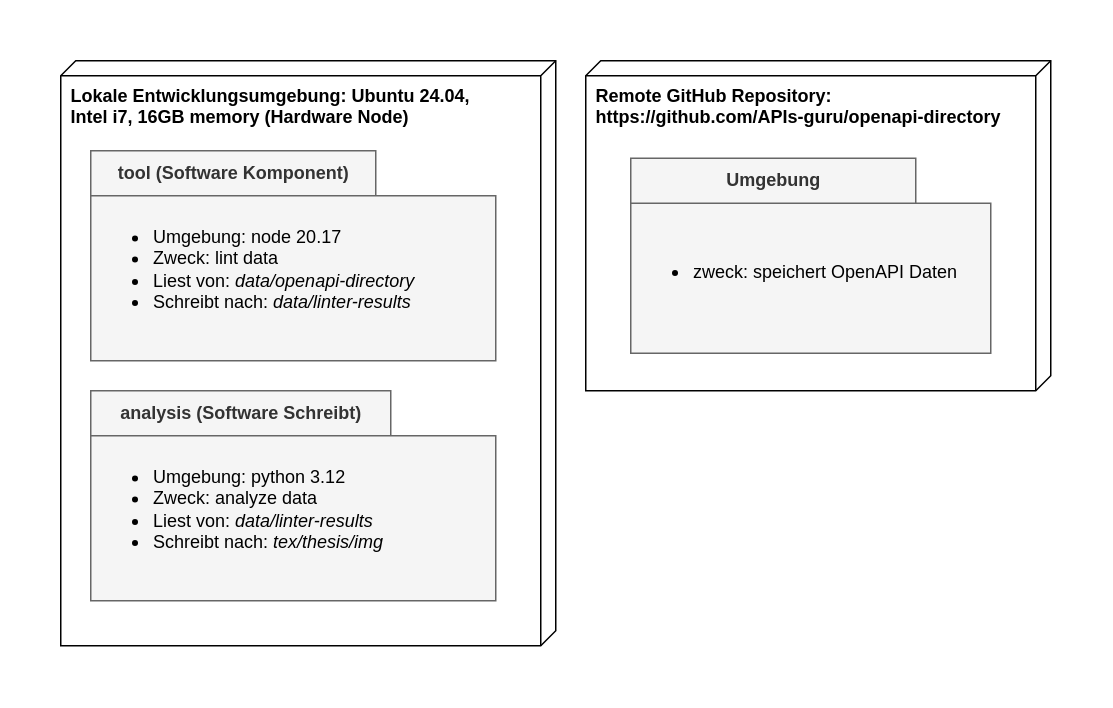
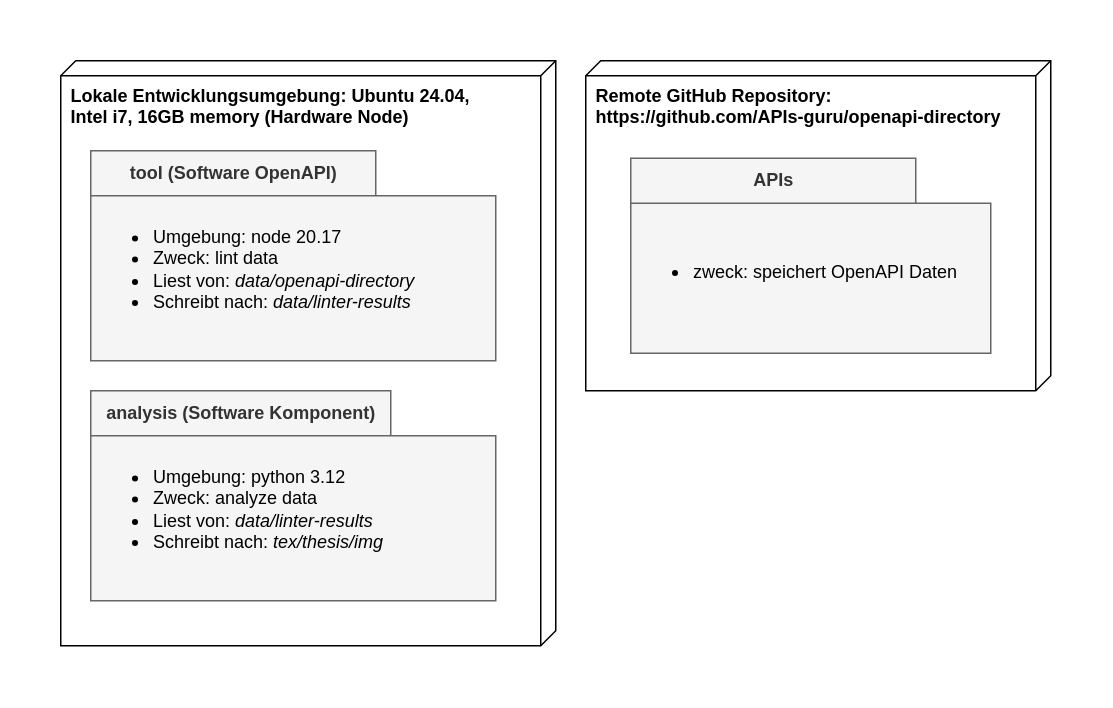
(234, 173) -> (234, 173)
(774, 181) -> (774, 181)
(242, 413) -> (242, 413)
